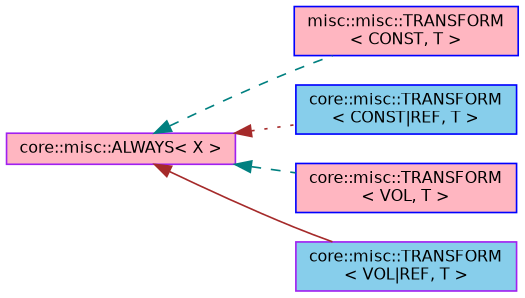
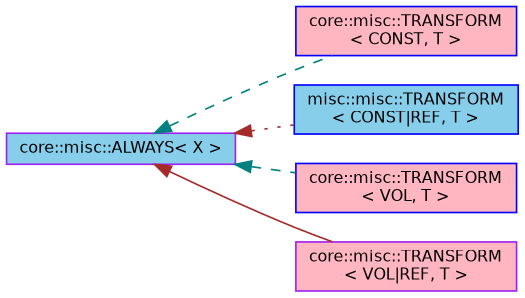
(406, 31) -> (406, 31)
(406, 110) -> (406, 110)
(121, 149) -> (121, 149)
(406, 266) -> (406, 266)
